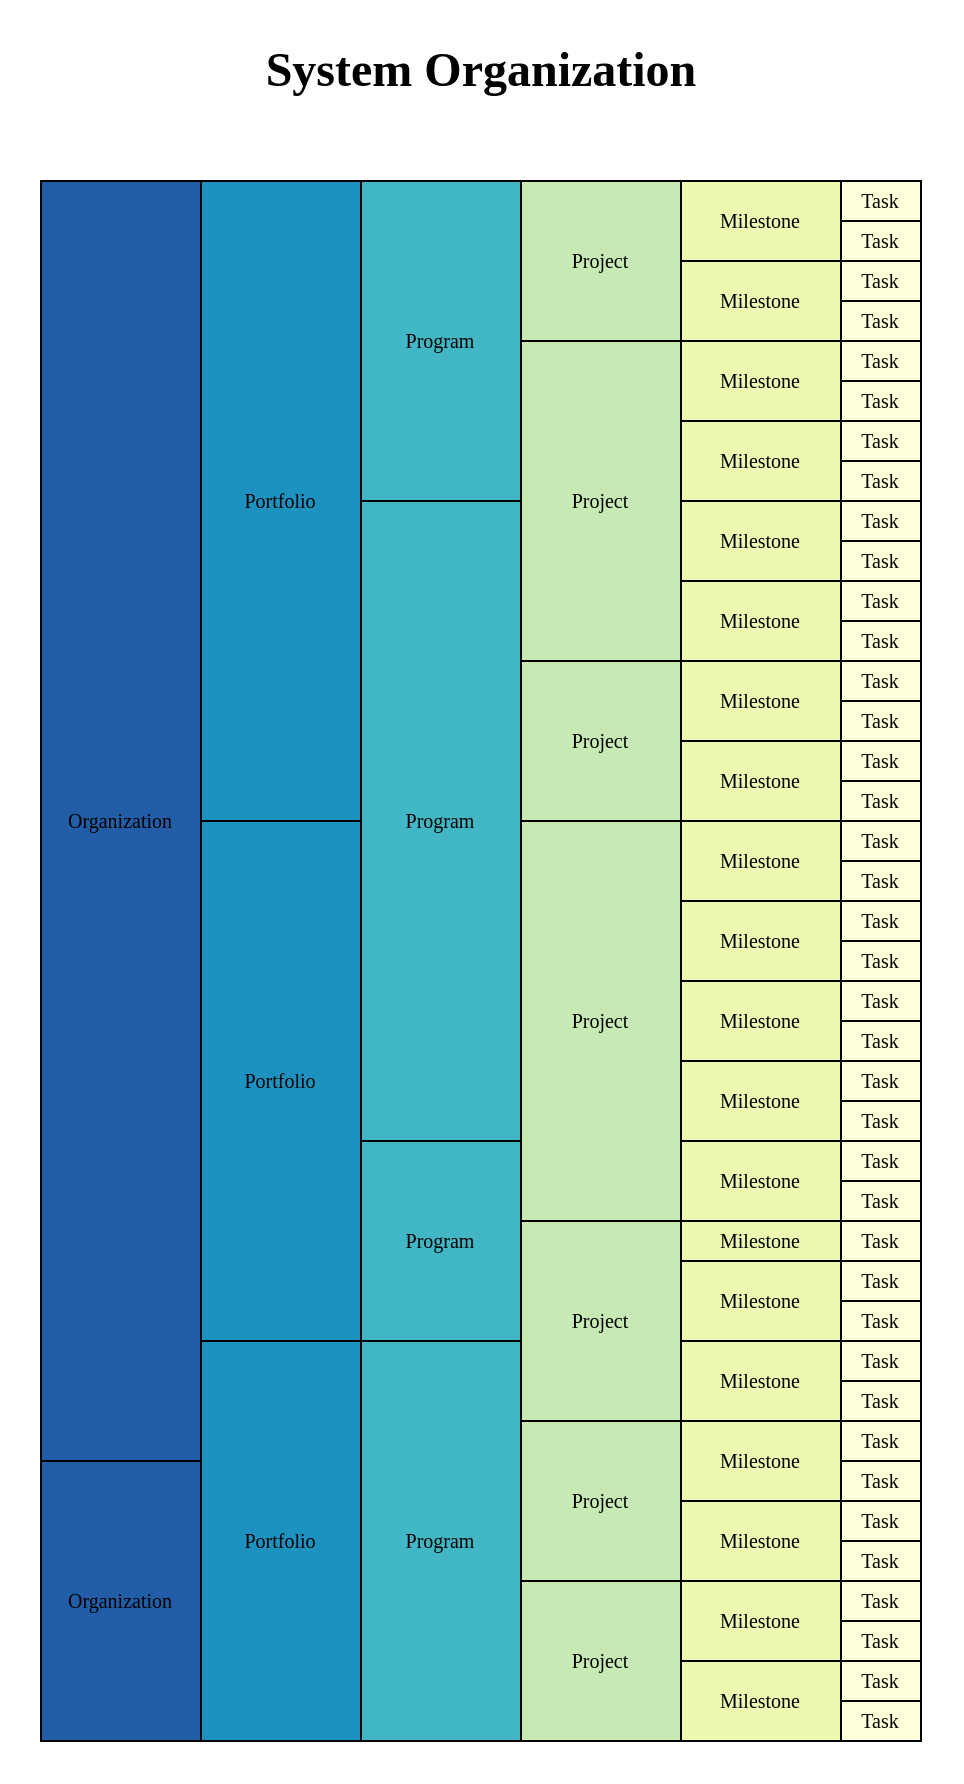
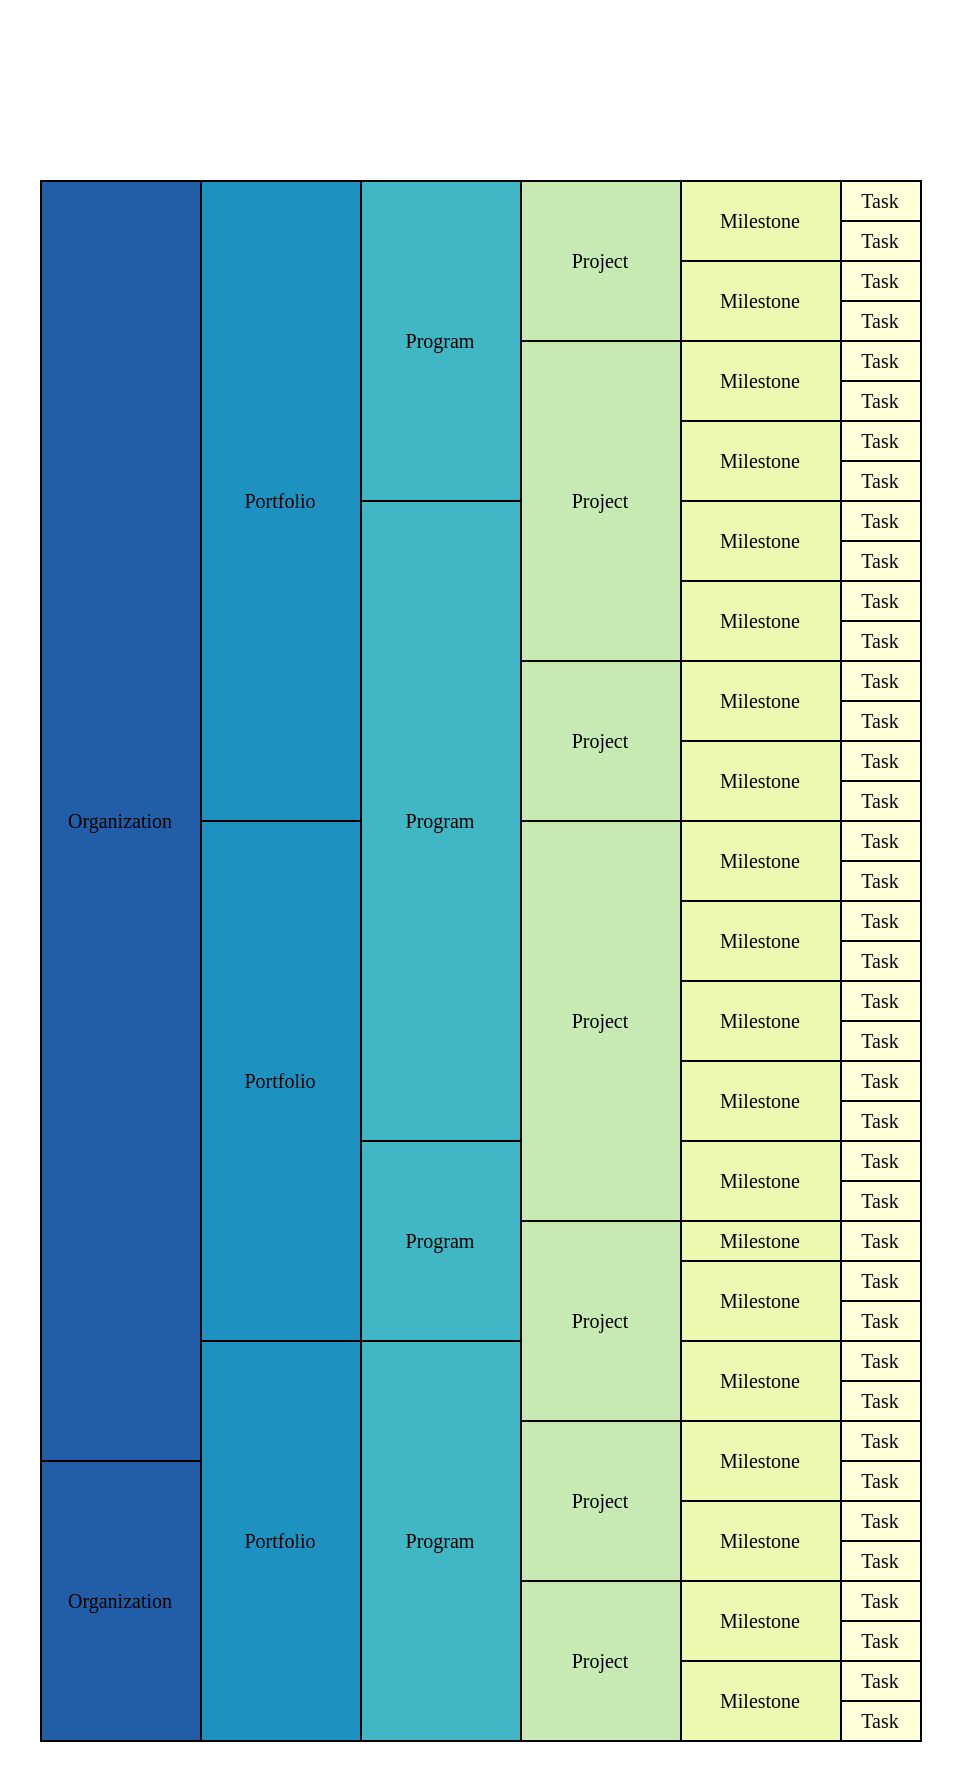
(482, 71) -> none
